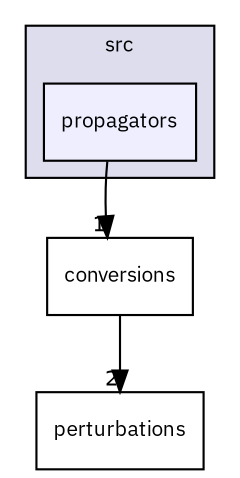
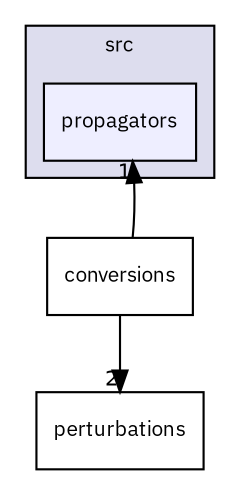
(106, 192) -> (134, 210)
